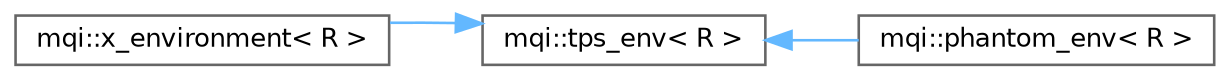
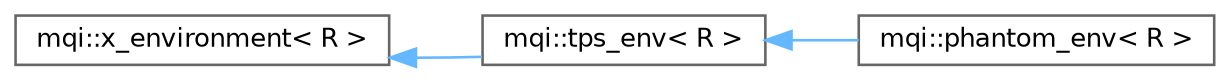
(423, 23) -> (449, 57)
